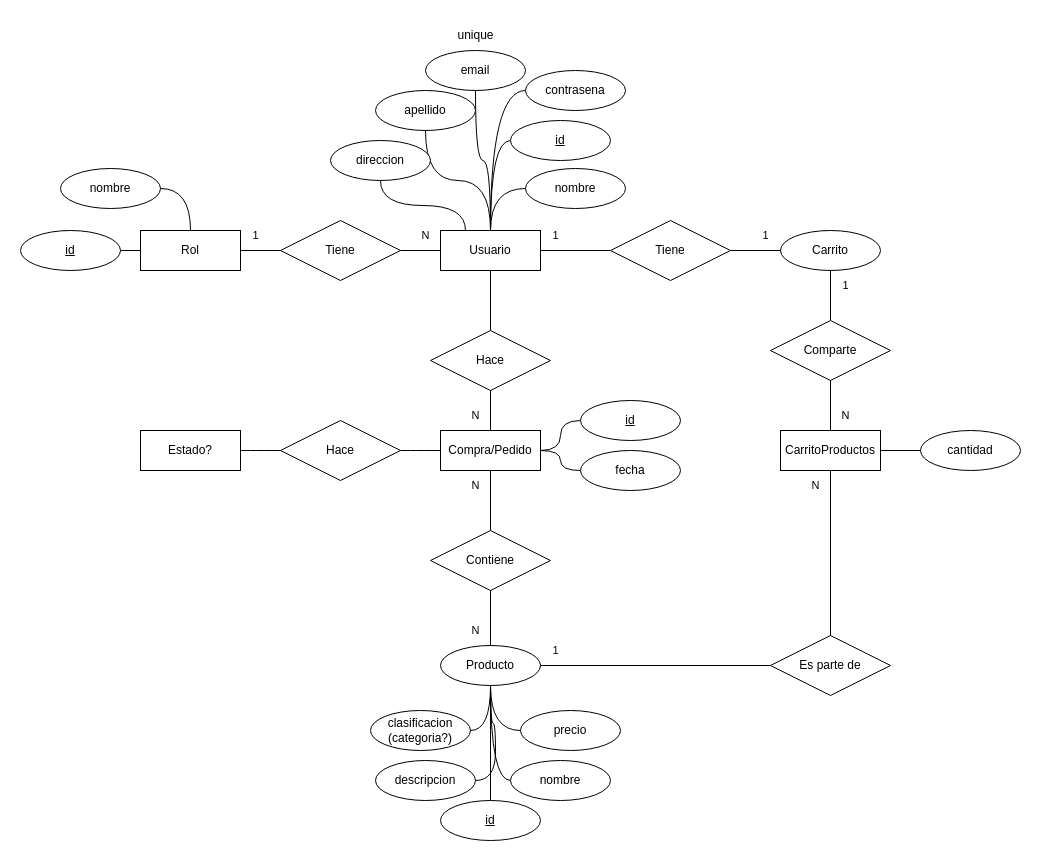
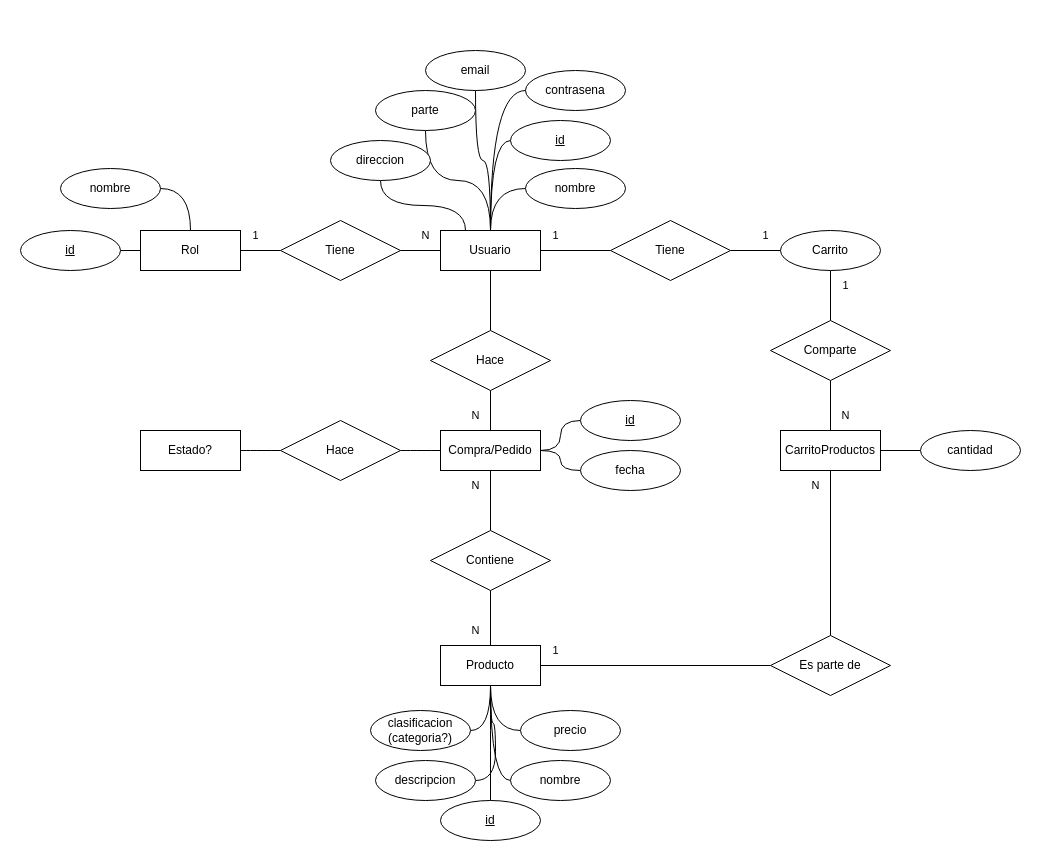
(476, 36) -> none
(426, 111) -> (426, 111)
(491, 666) -> (491, 666)
